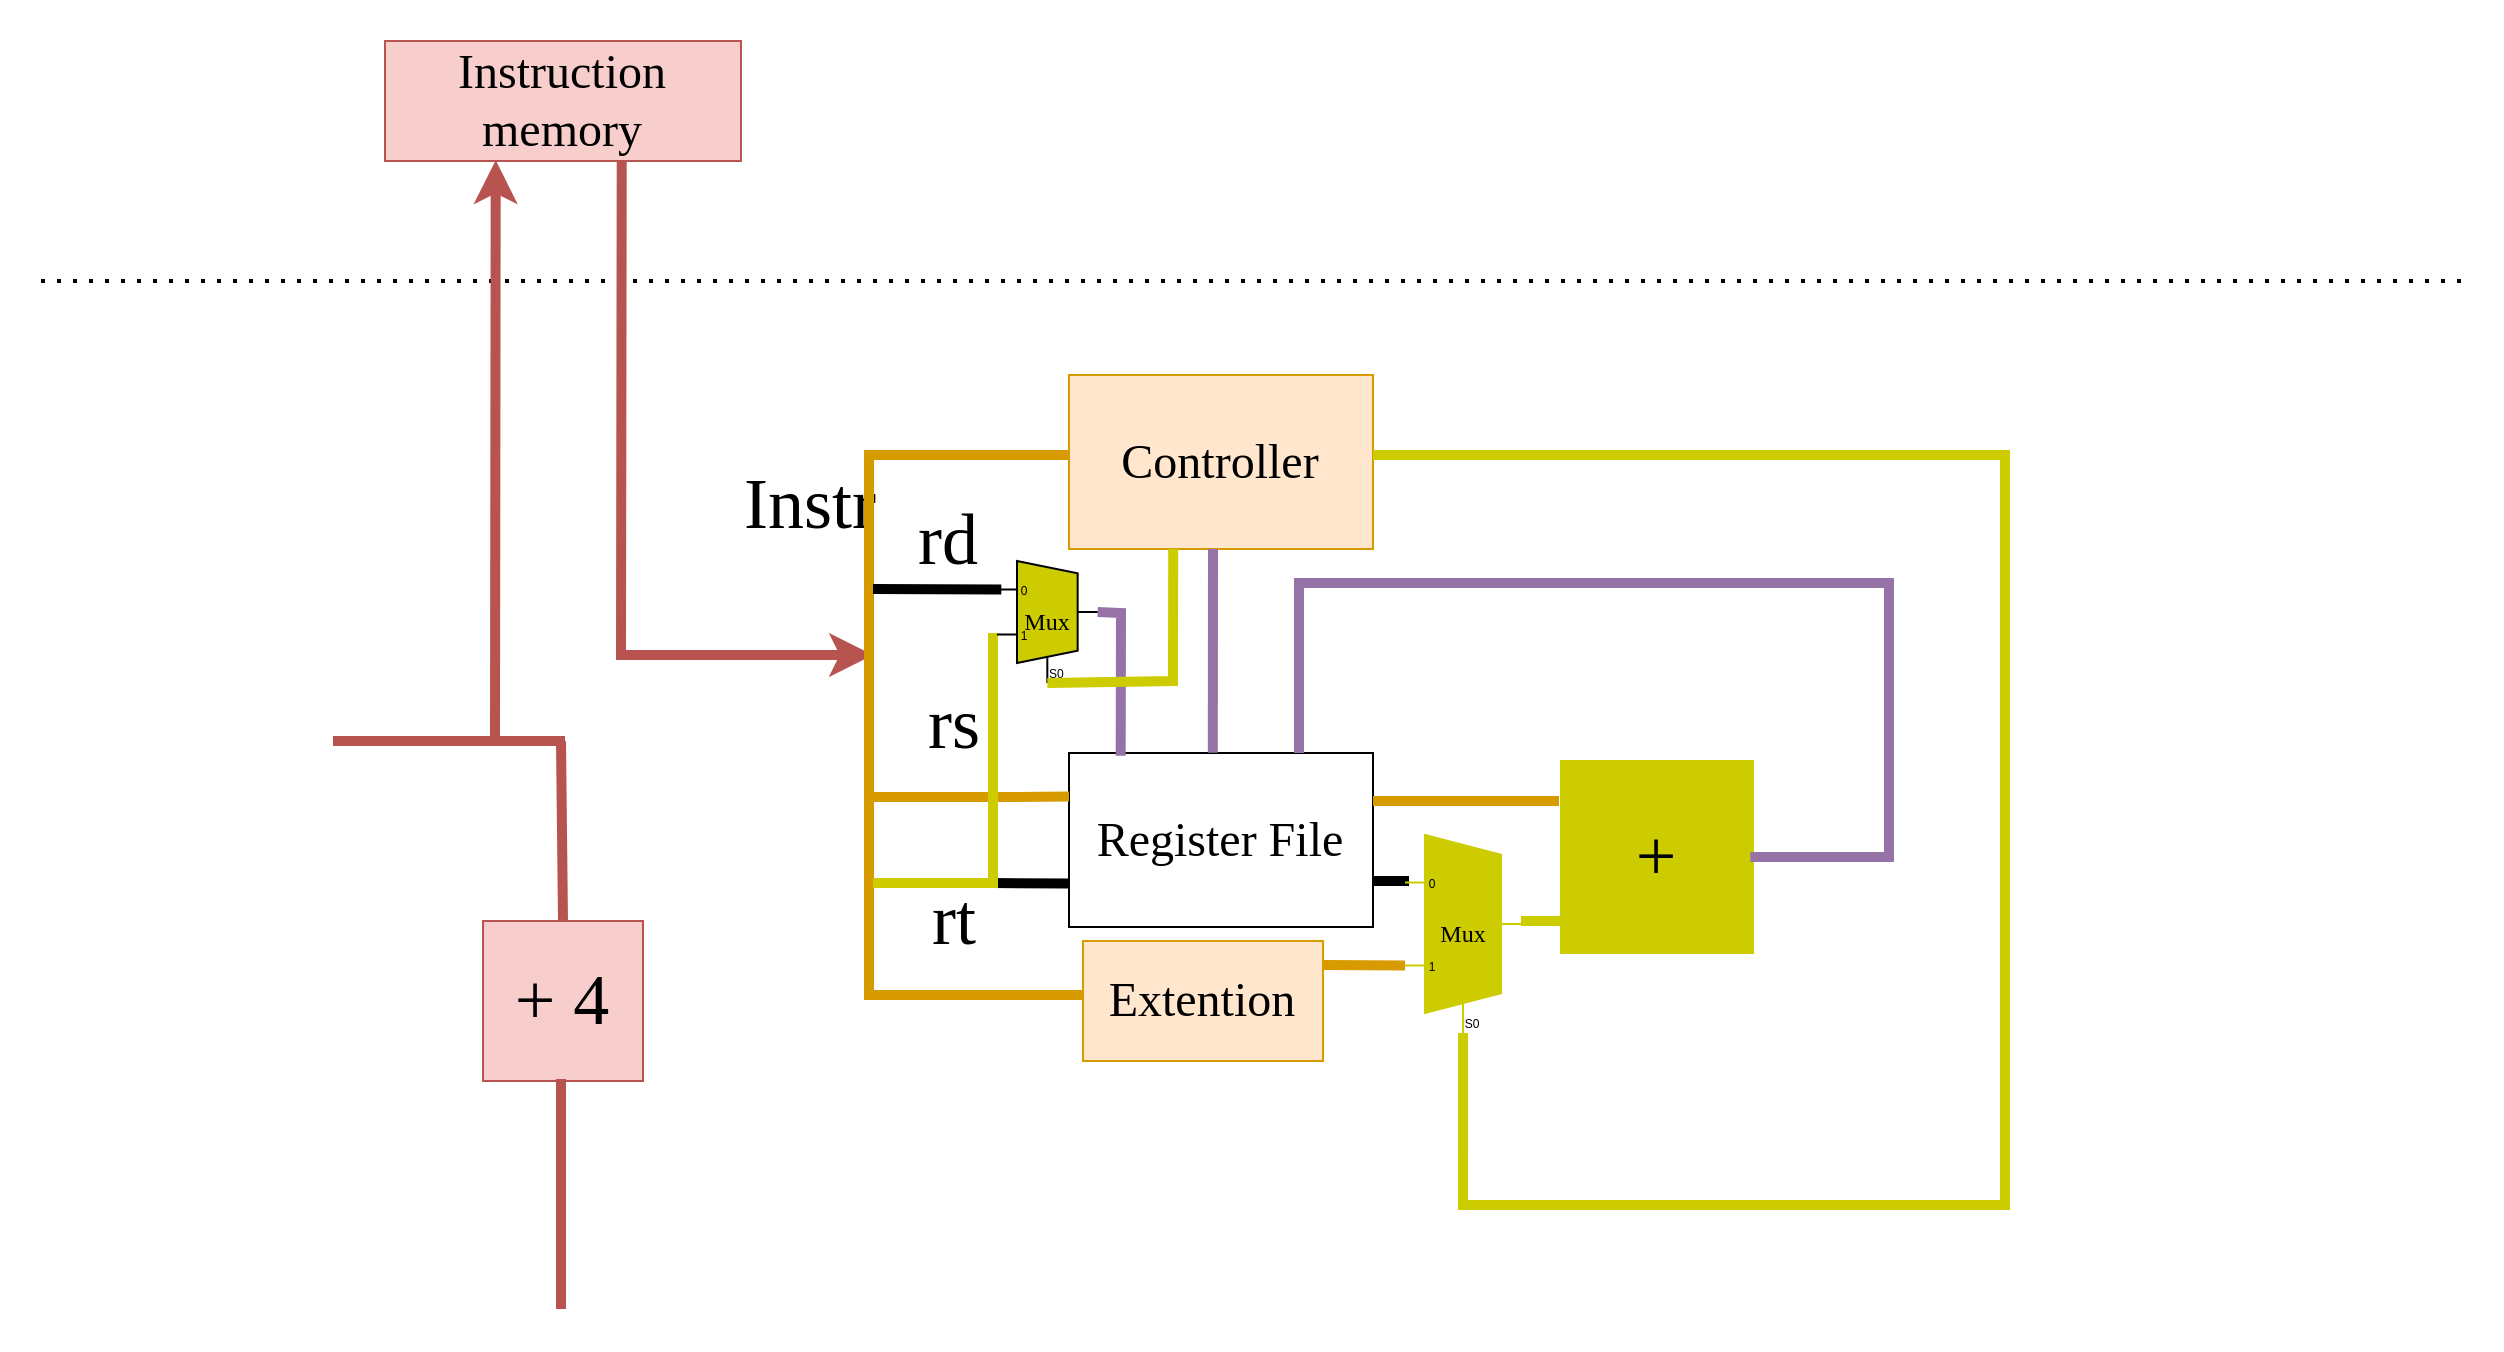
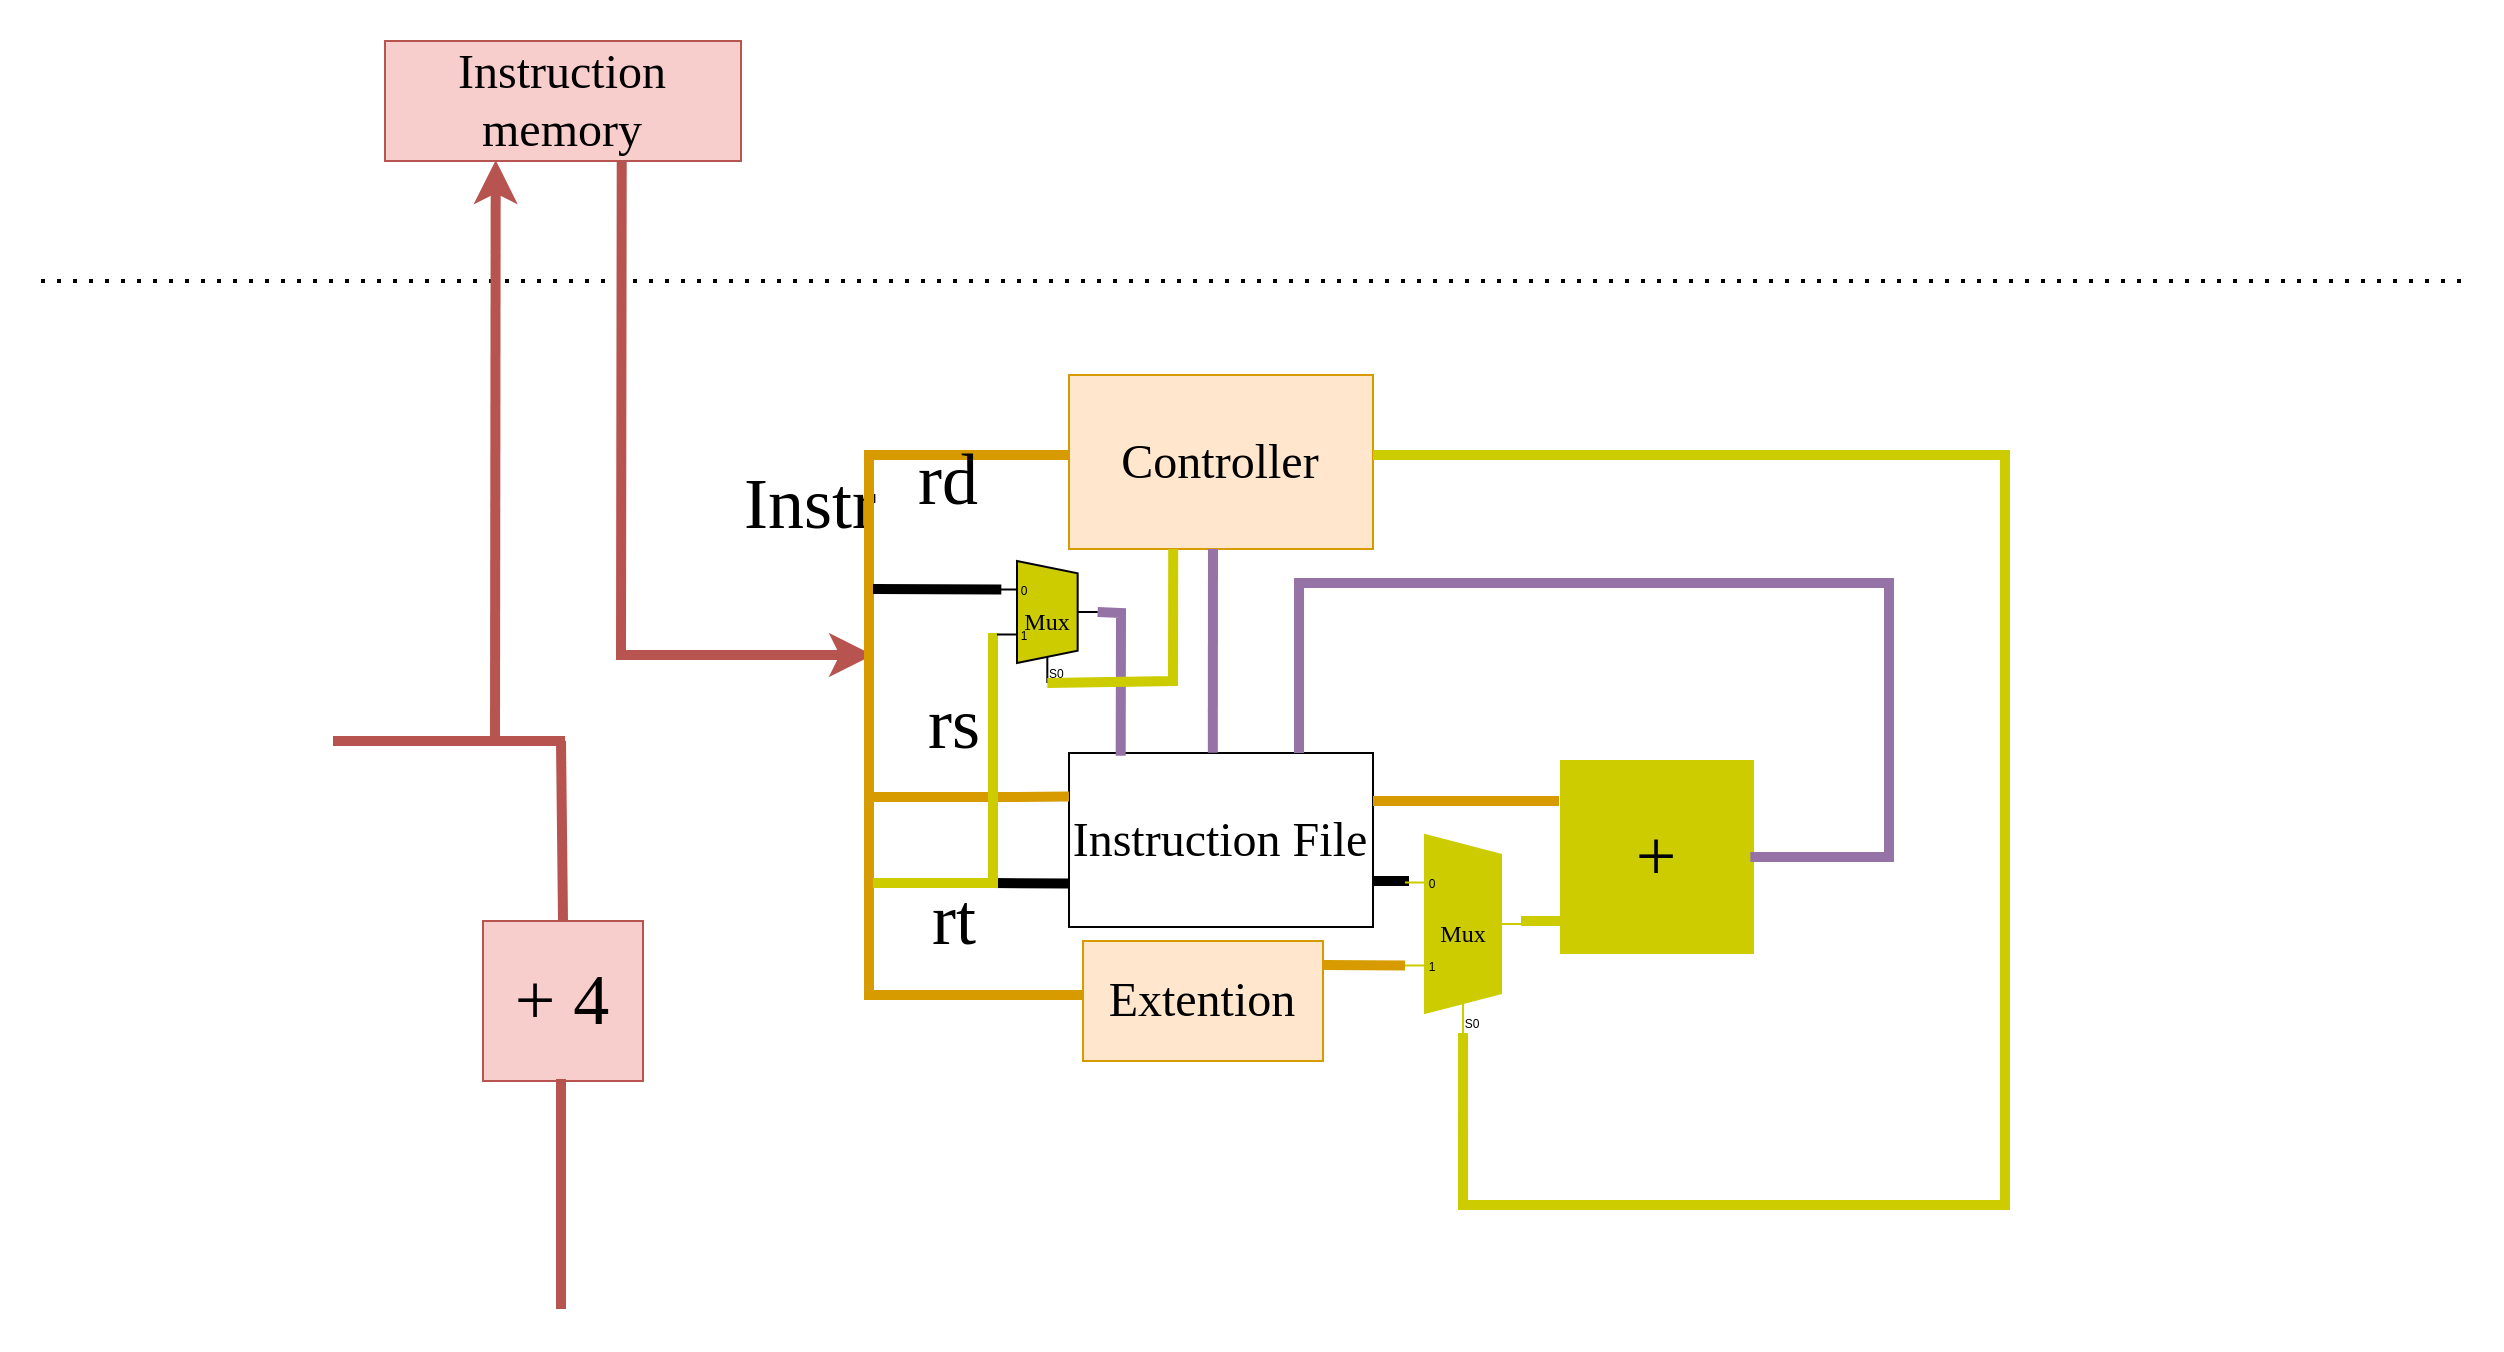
(949, 541) -> (949, 481)
(1221, 841) -> (1221, 841)
